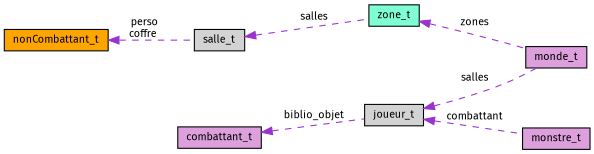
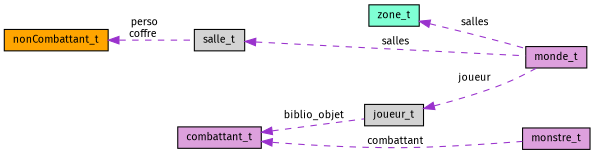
(473, 22) -> (473, 22)
(312, 27) -> (391, 49)
(473, 78) -> (473, 78)
(478, 127) -> (398, 148)
